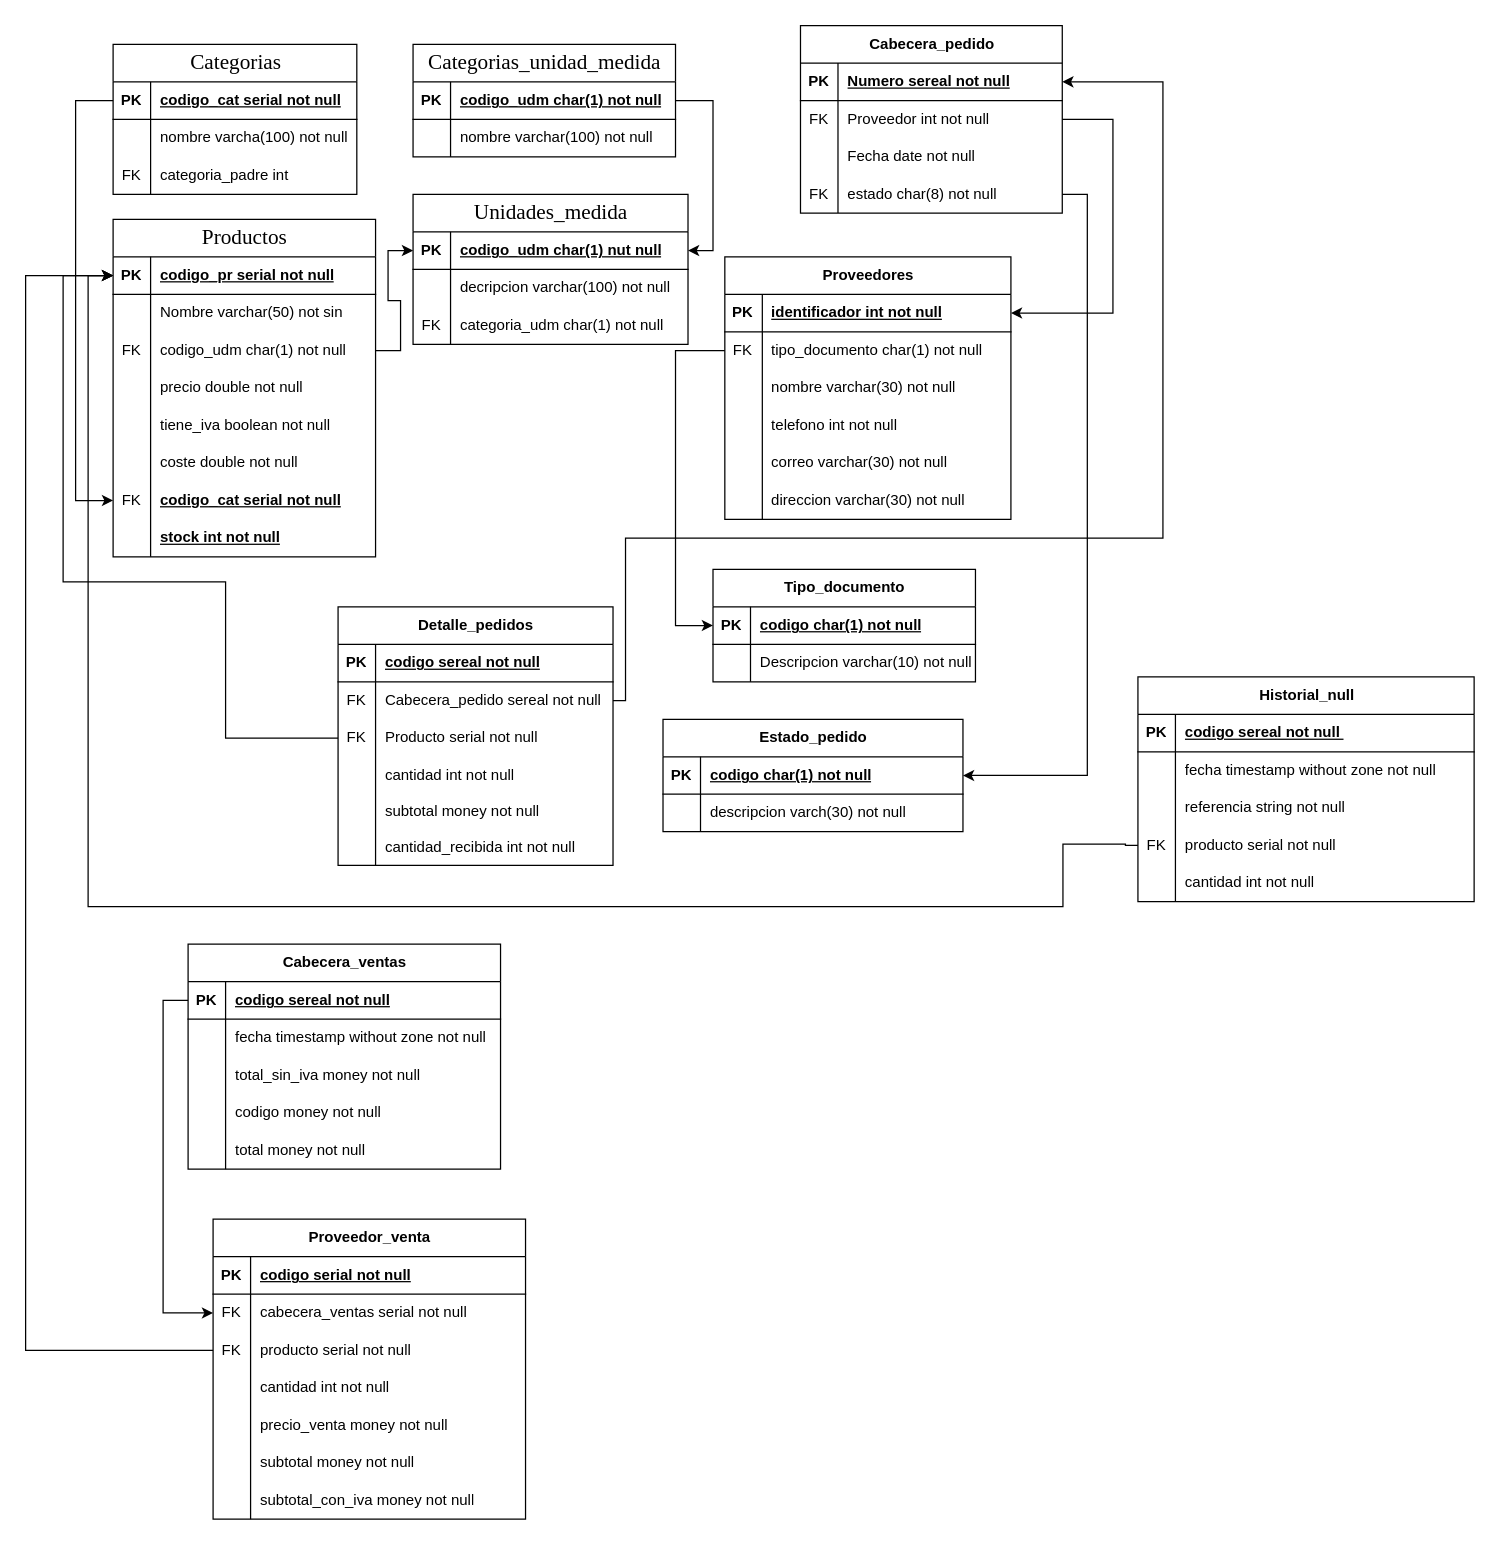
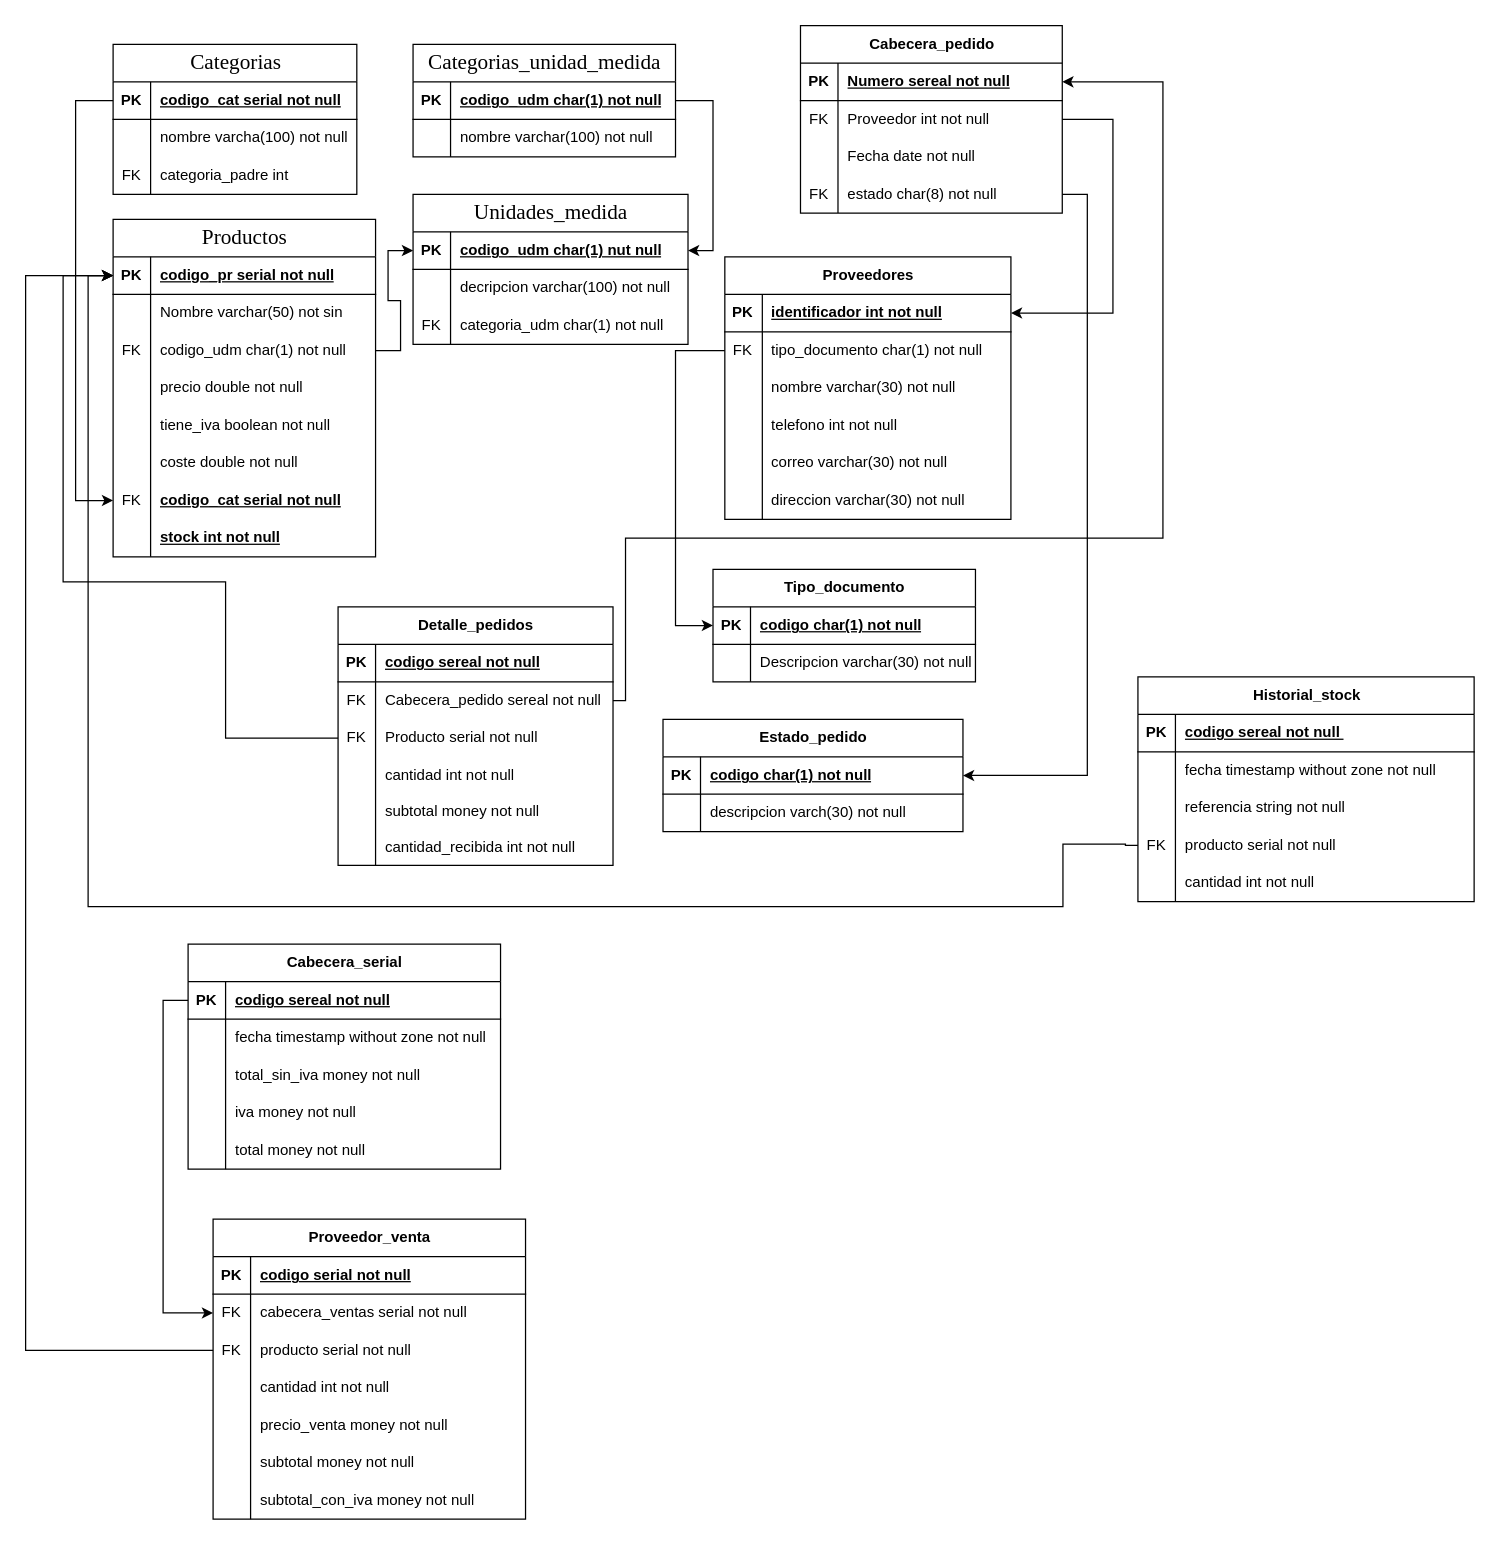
(868, 663) -> (868, 663)
(1308, 696) -> (1308, 696)
(345, 963) -> (345, 963)
(312, 1113) -> (300, 1113)
